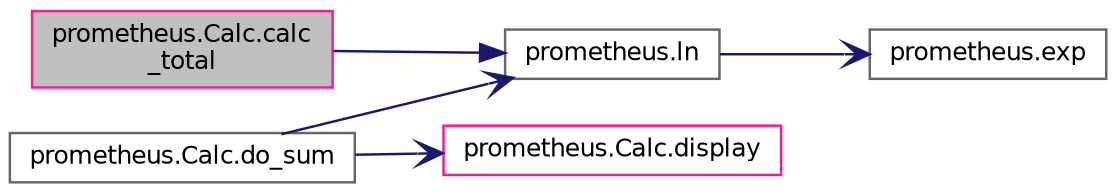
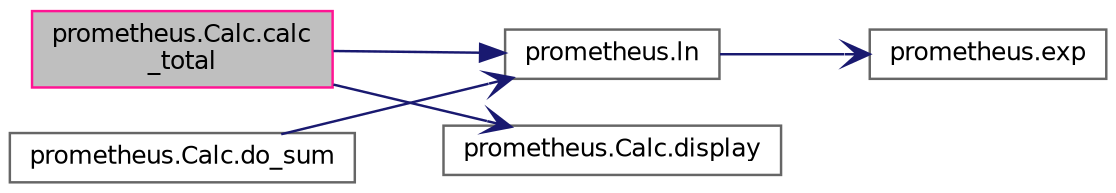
(612, 150) -> (612, 150)
(386, 154) -> (376, 95)
